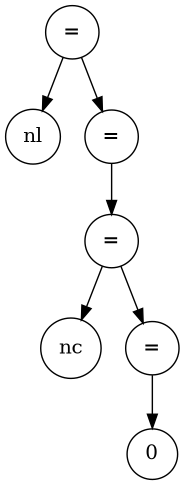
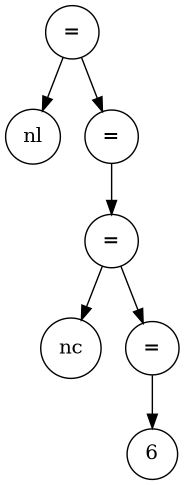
(152, 454) -> (152, 454)
